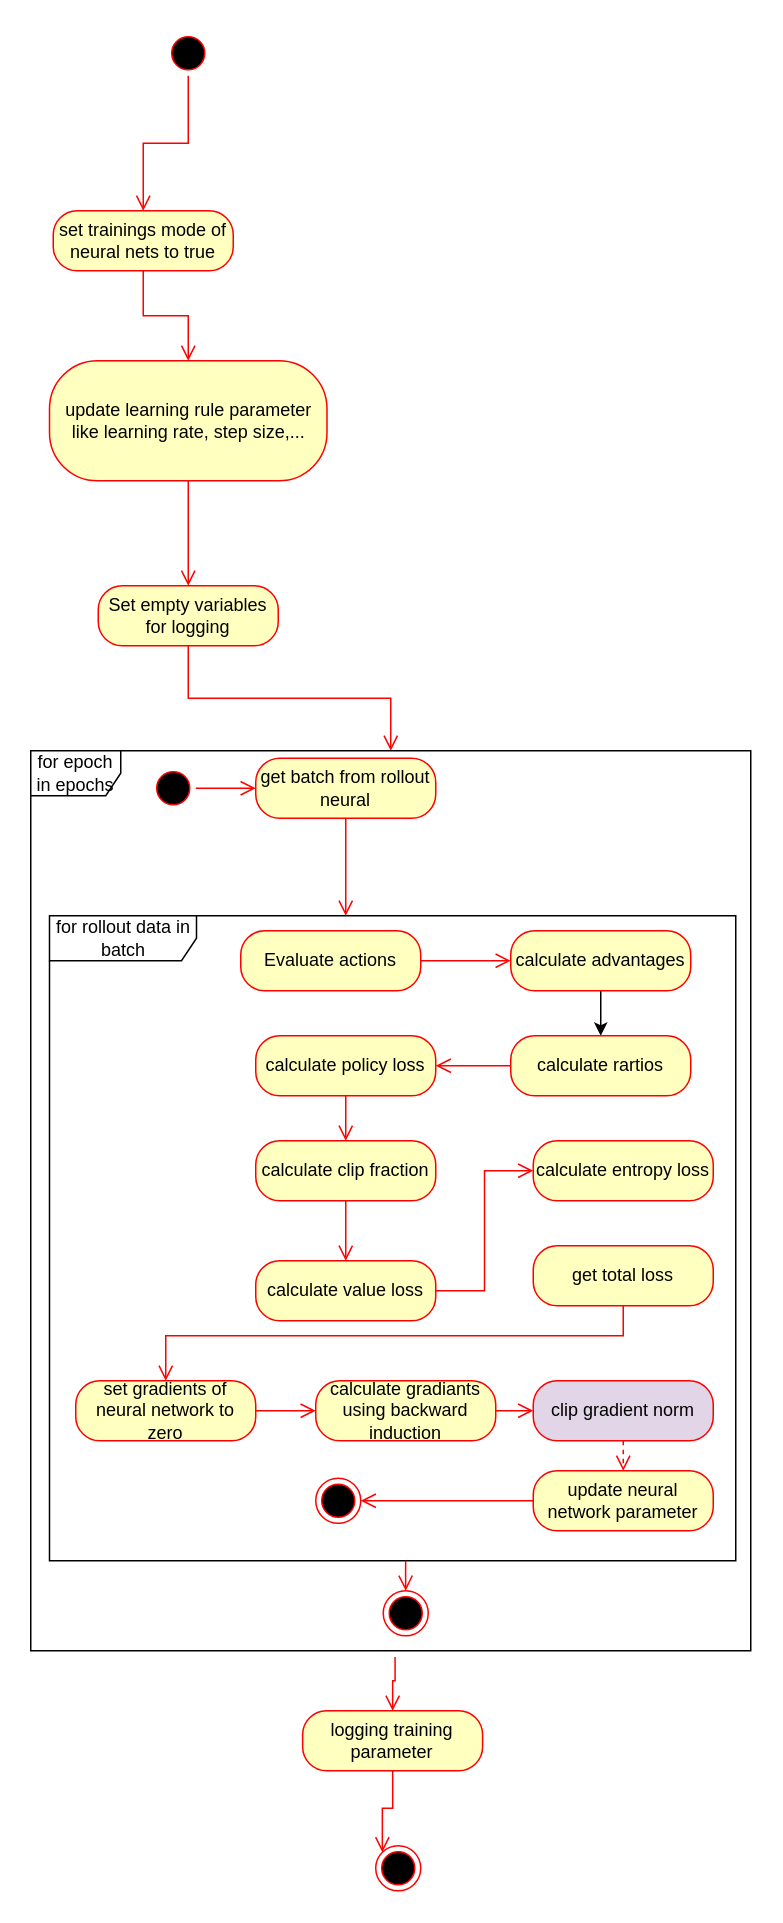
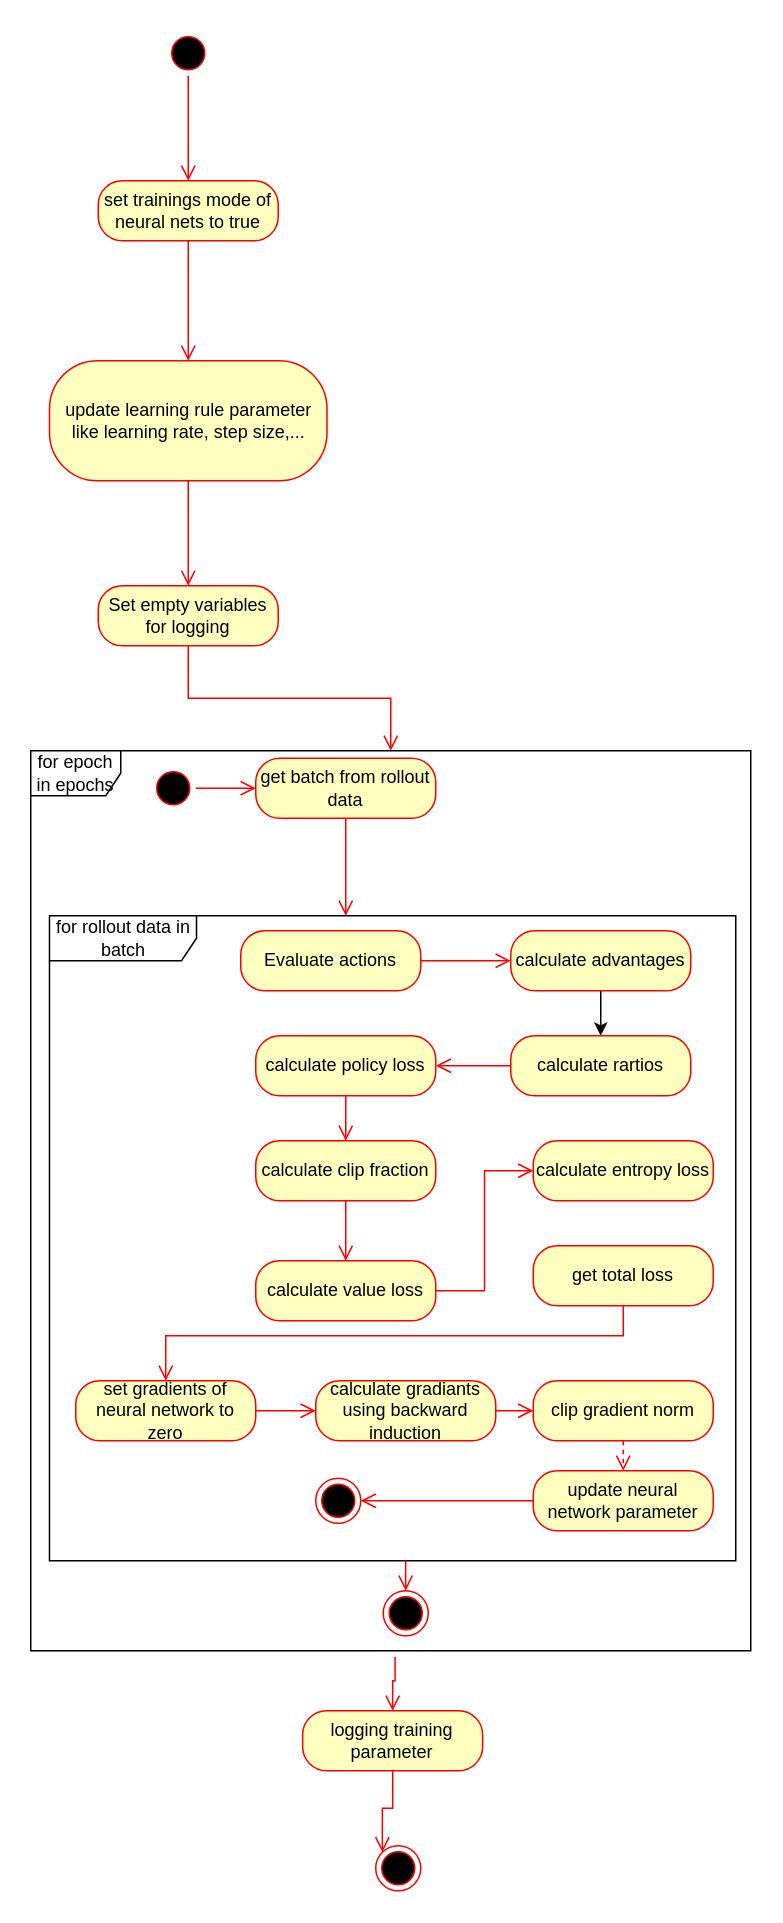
(143, 241) -> (188, 211)
(346, 788) -> (346, 788)
(623, 1411) -> (623, 1411)
